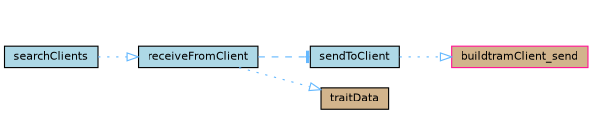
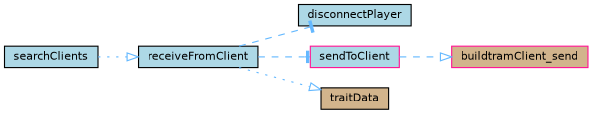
none -> (355, 15)
(355, 57) -> (355, 57)
(420, 57) -> (420, 57)
